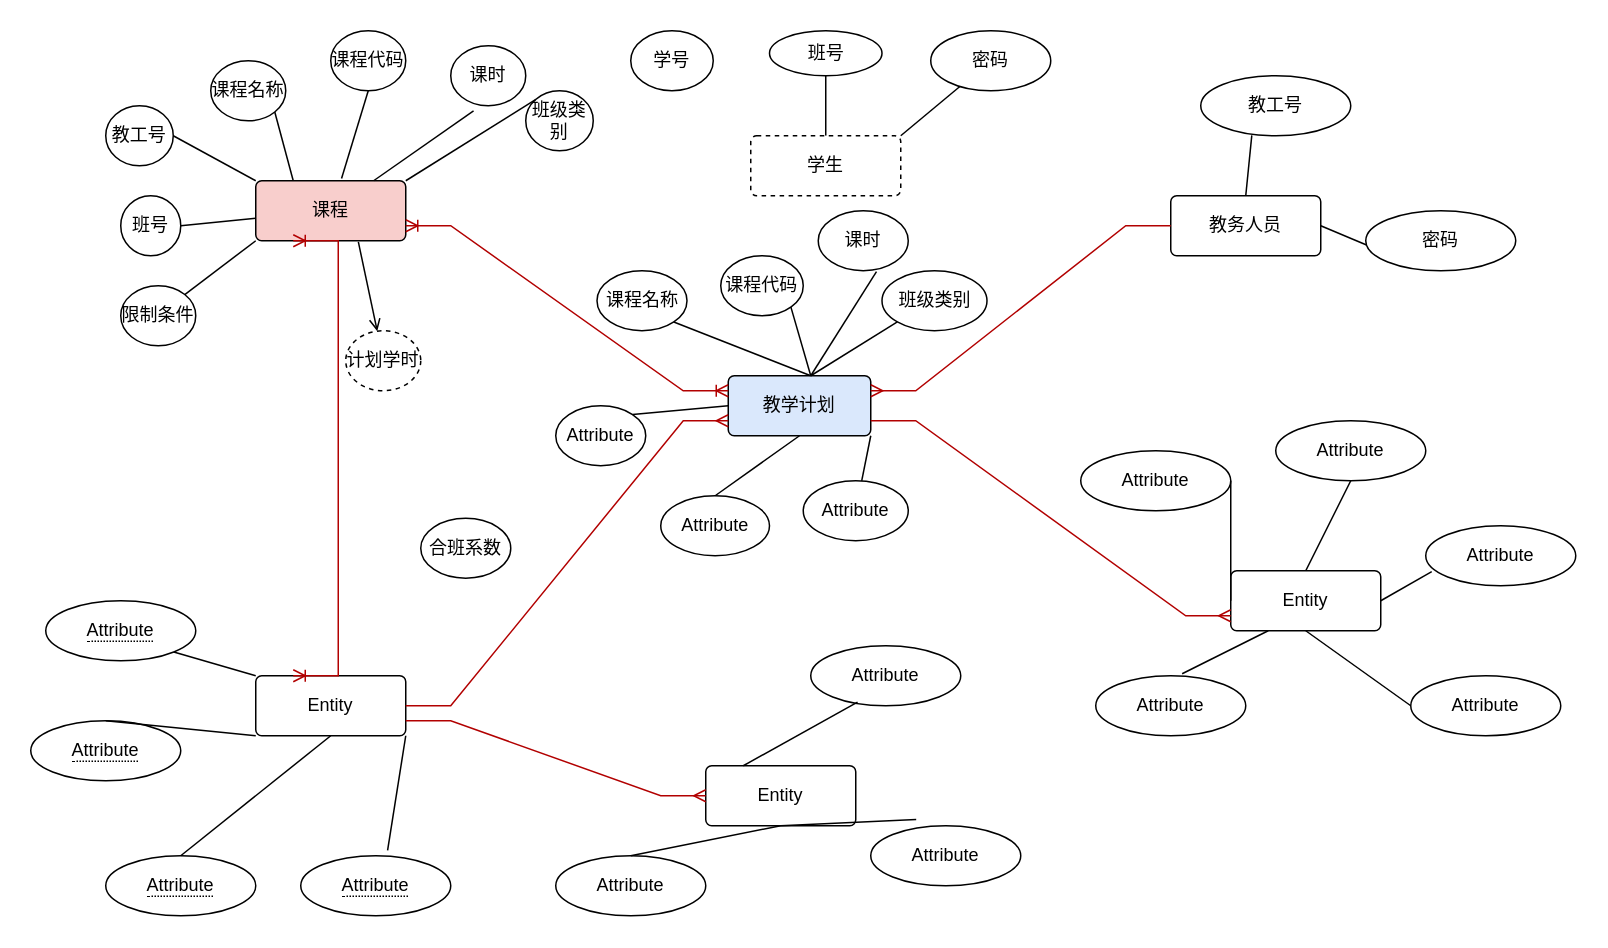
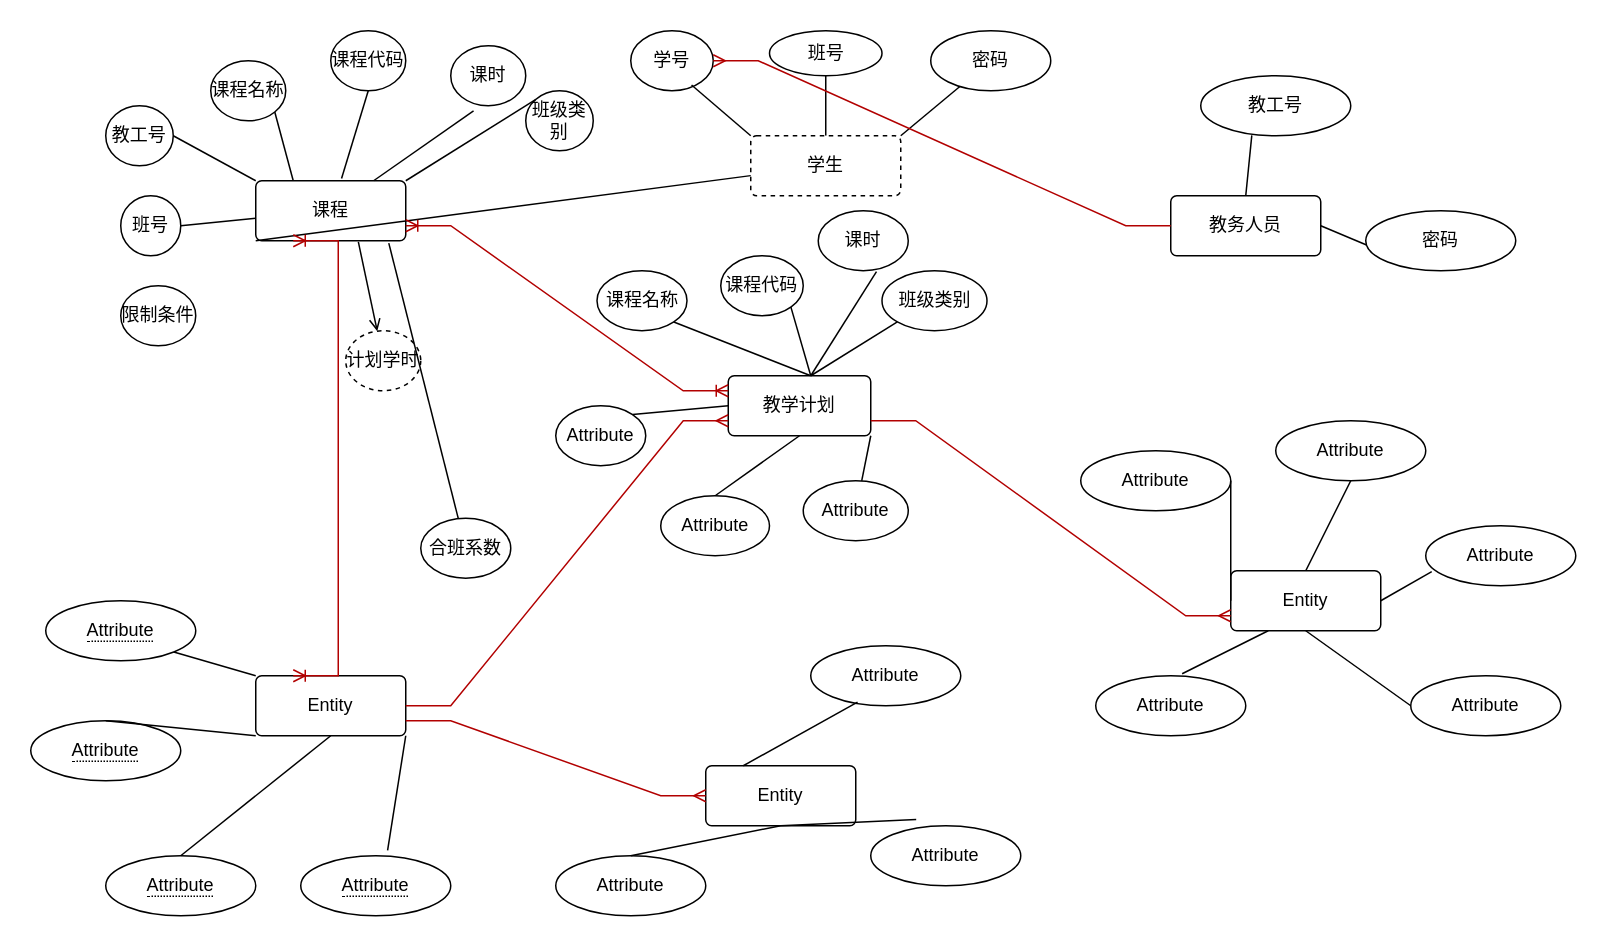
none -> (721, 110)
(331, 211) -> (331, 211)
(221, 267) -> (503, 208)
(1003, 322) -> (922, 134)
none -> (424, 381)
(800, 406) -> (800, 406)
